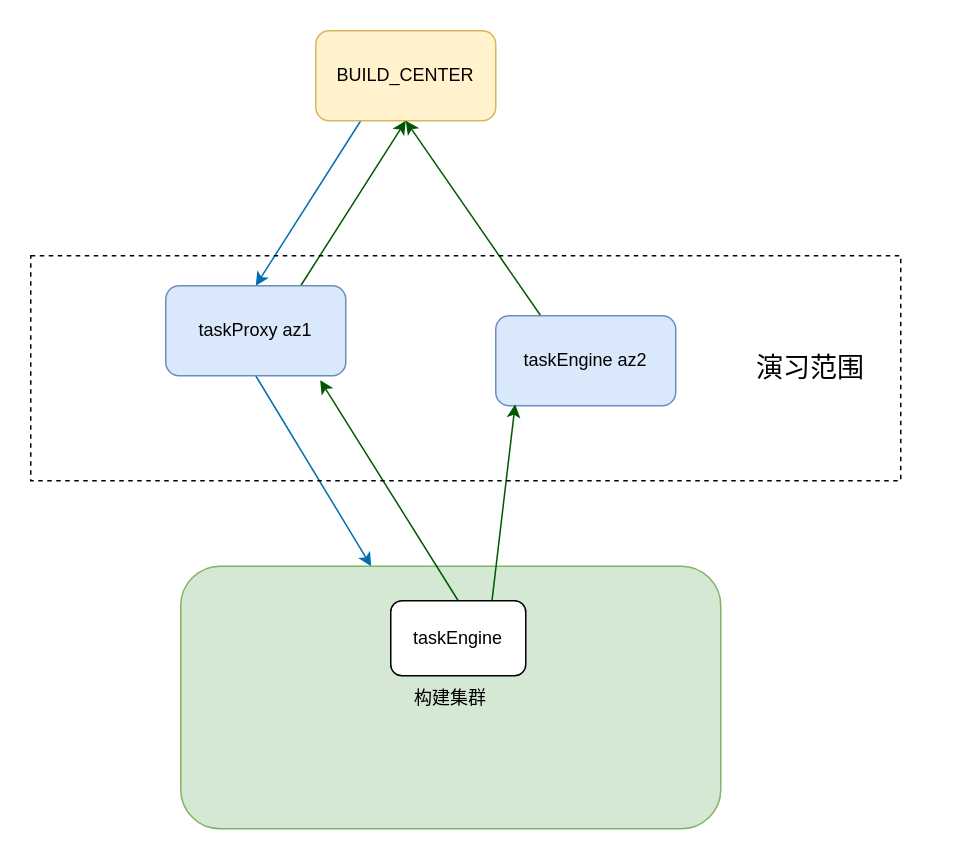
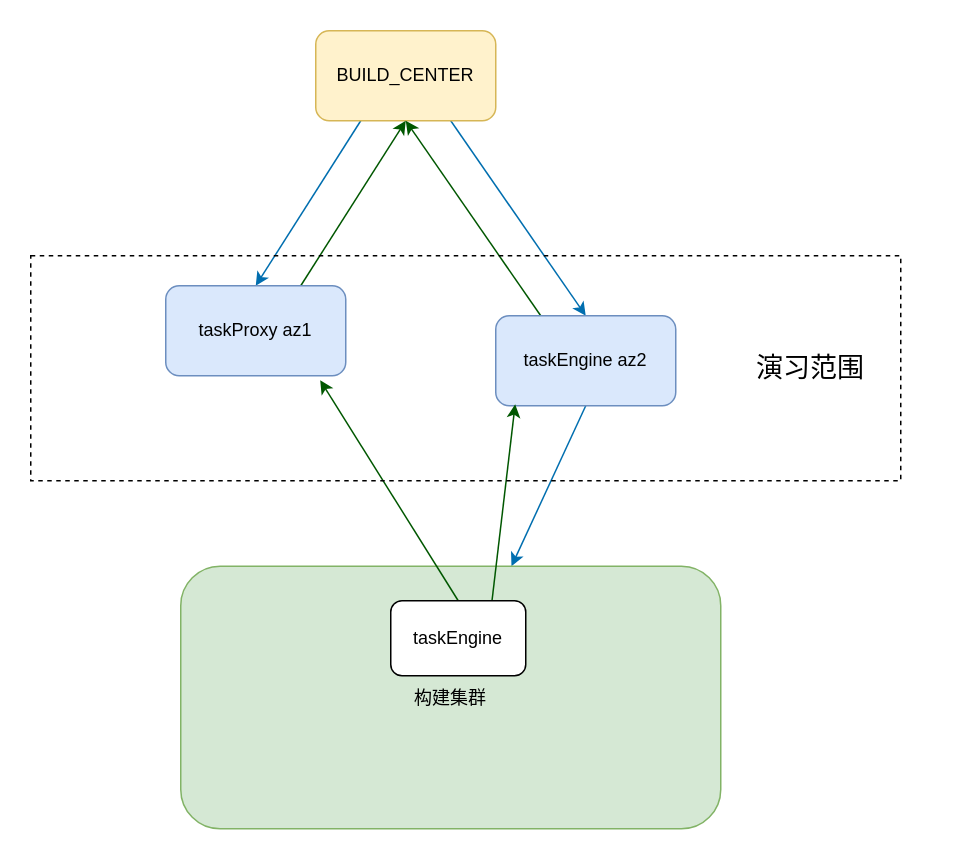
none -> (515, 214)
(311, 466) -> none
none -> (551, 481)
